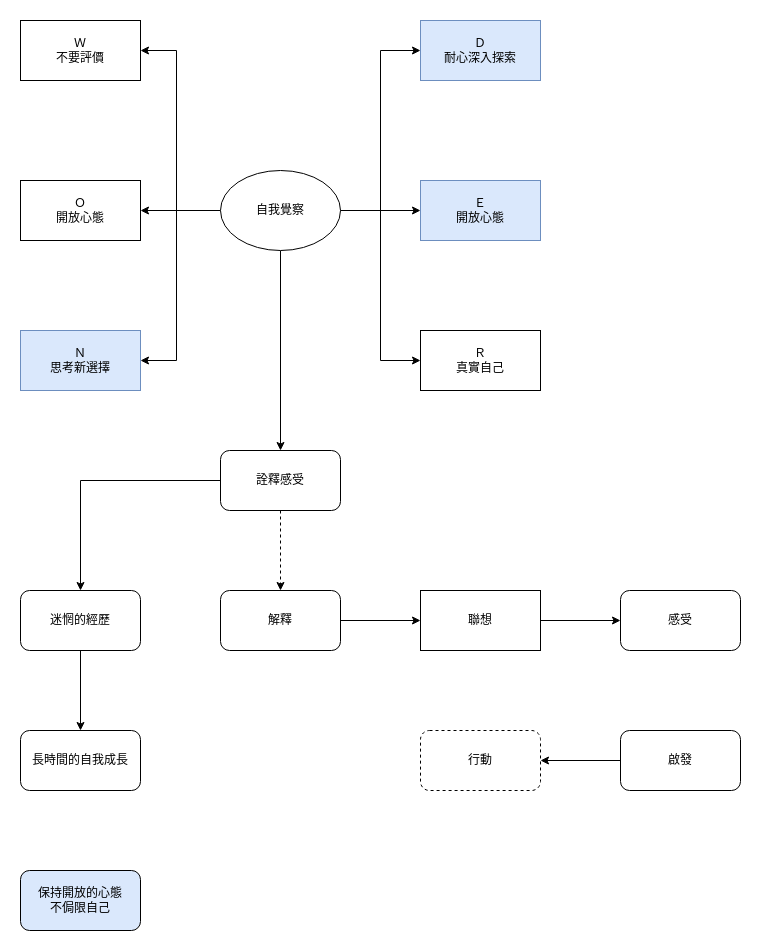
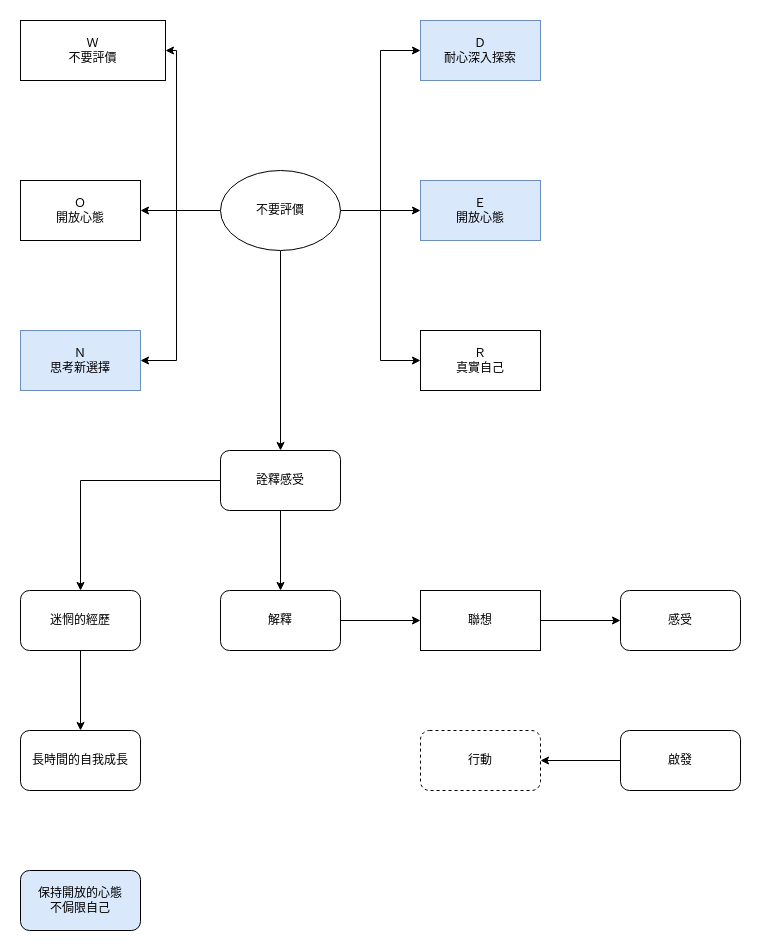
(81, 51) -> (93, 51)
(281, 211) -> (281, 211)
(281, 548) -> (281, 548)
